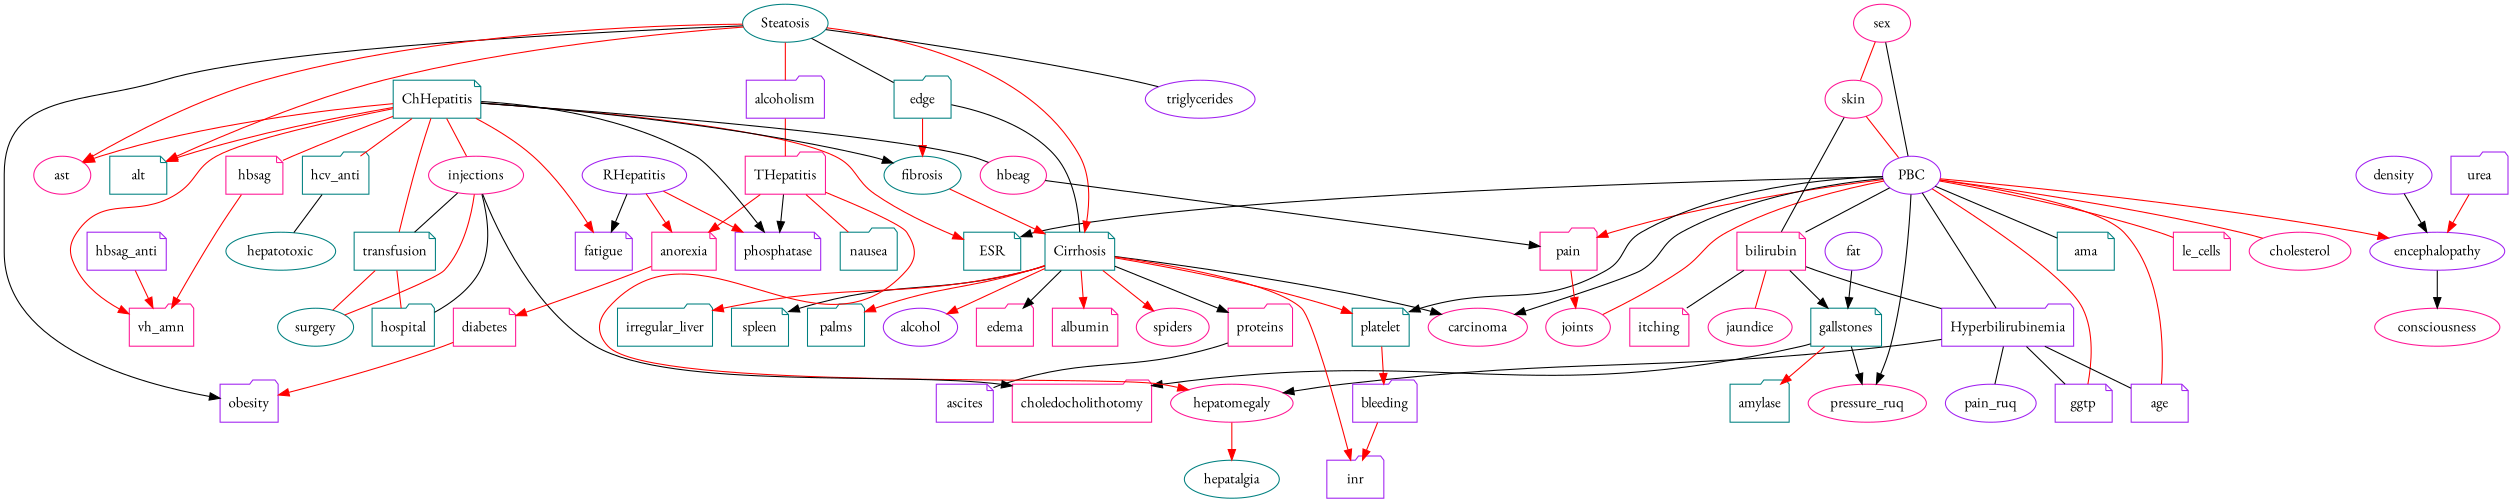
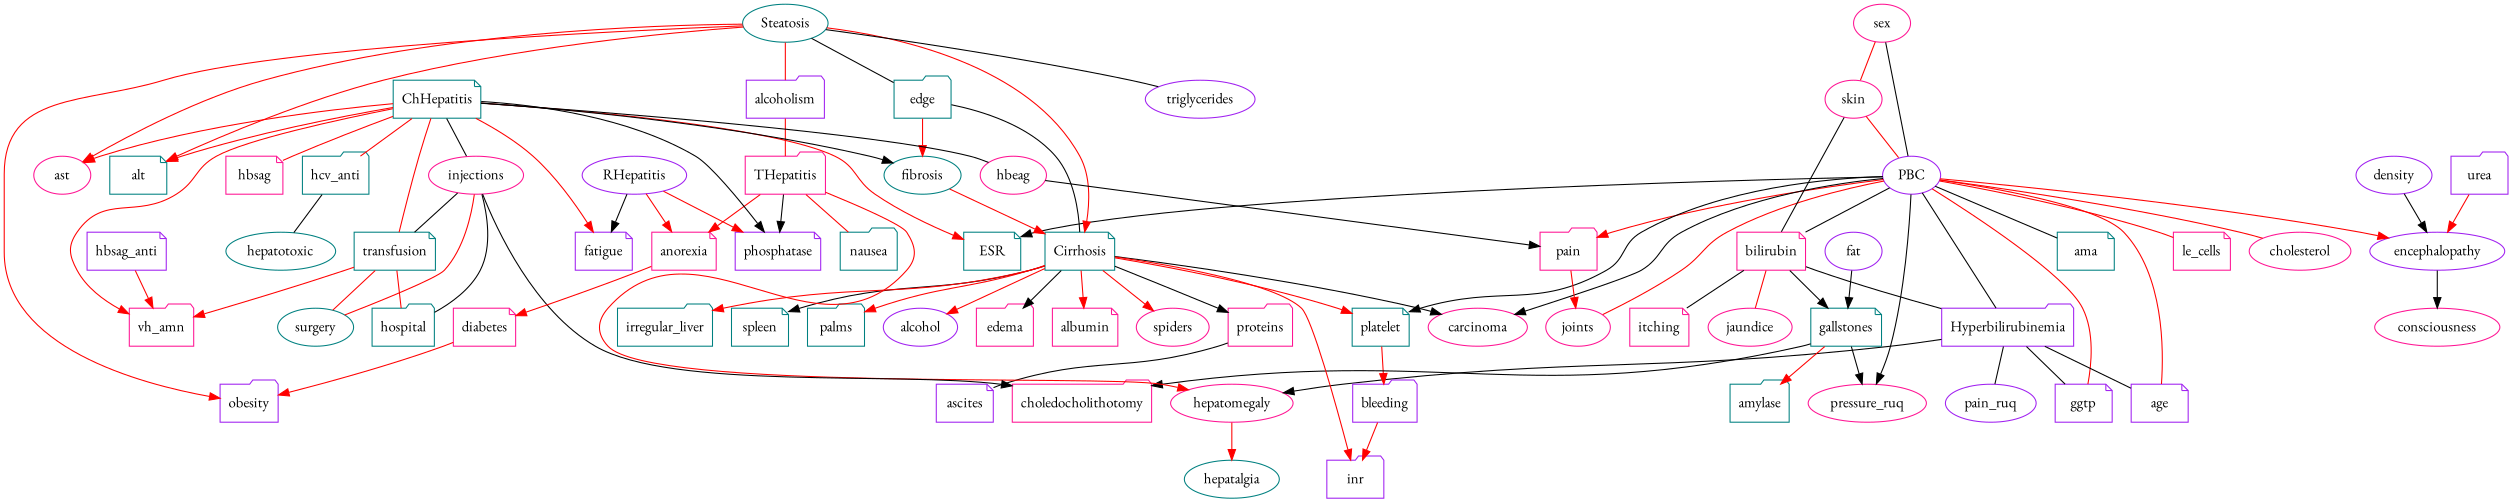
(178, 77) -> (178, 77)
(457, 137) -> (457, 137)
(208, 246) -> (279, 291)
